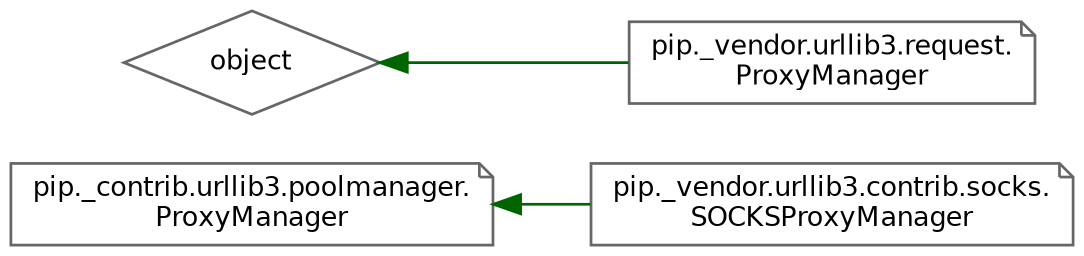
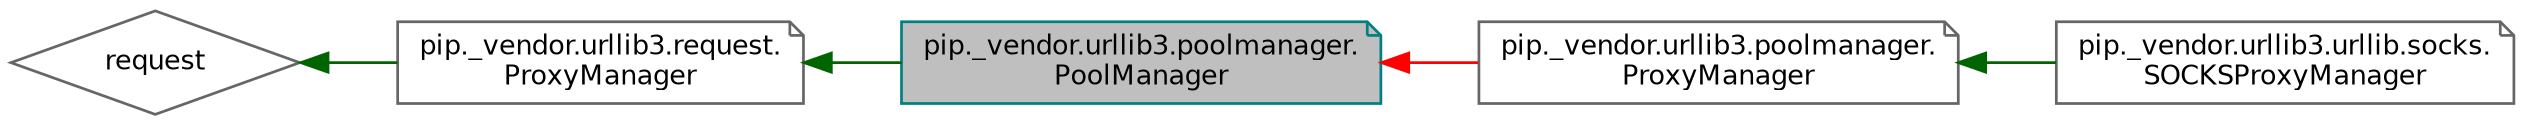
(252, 63) -> (155, 63)
none -> (1141, 63)
(252, 204) -> (1719, 63)
(832, 204) -> (2285, 63)
